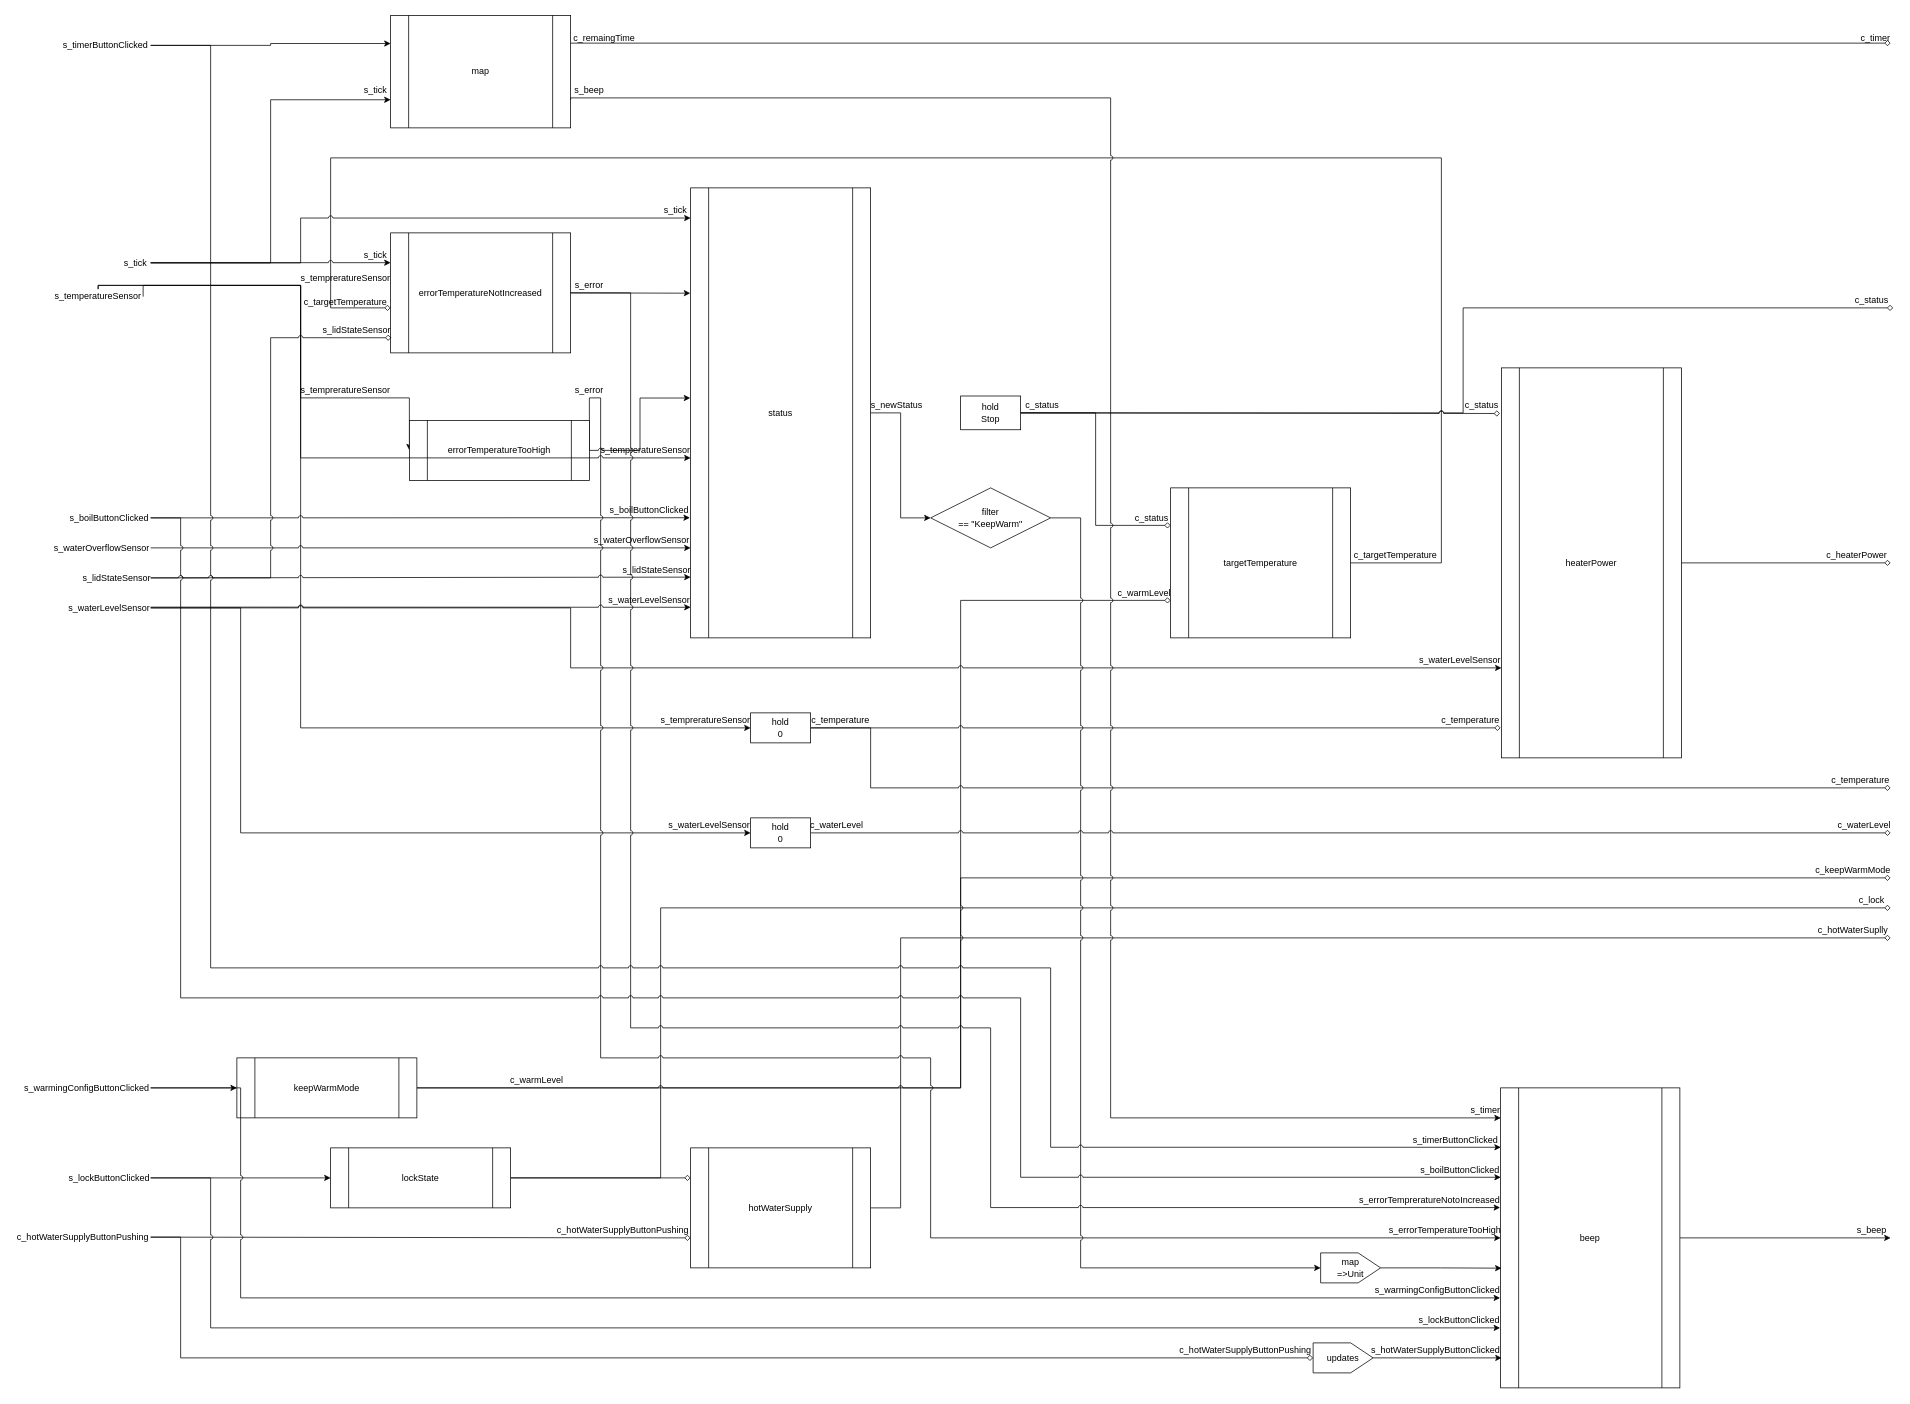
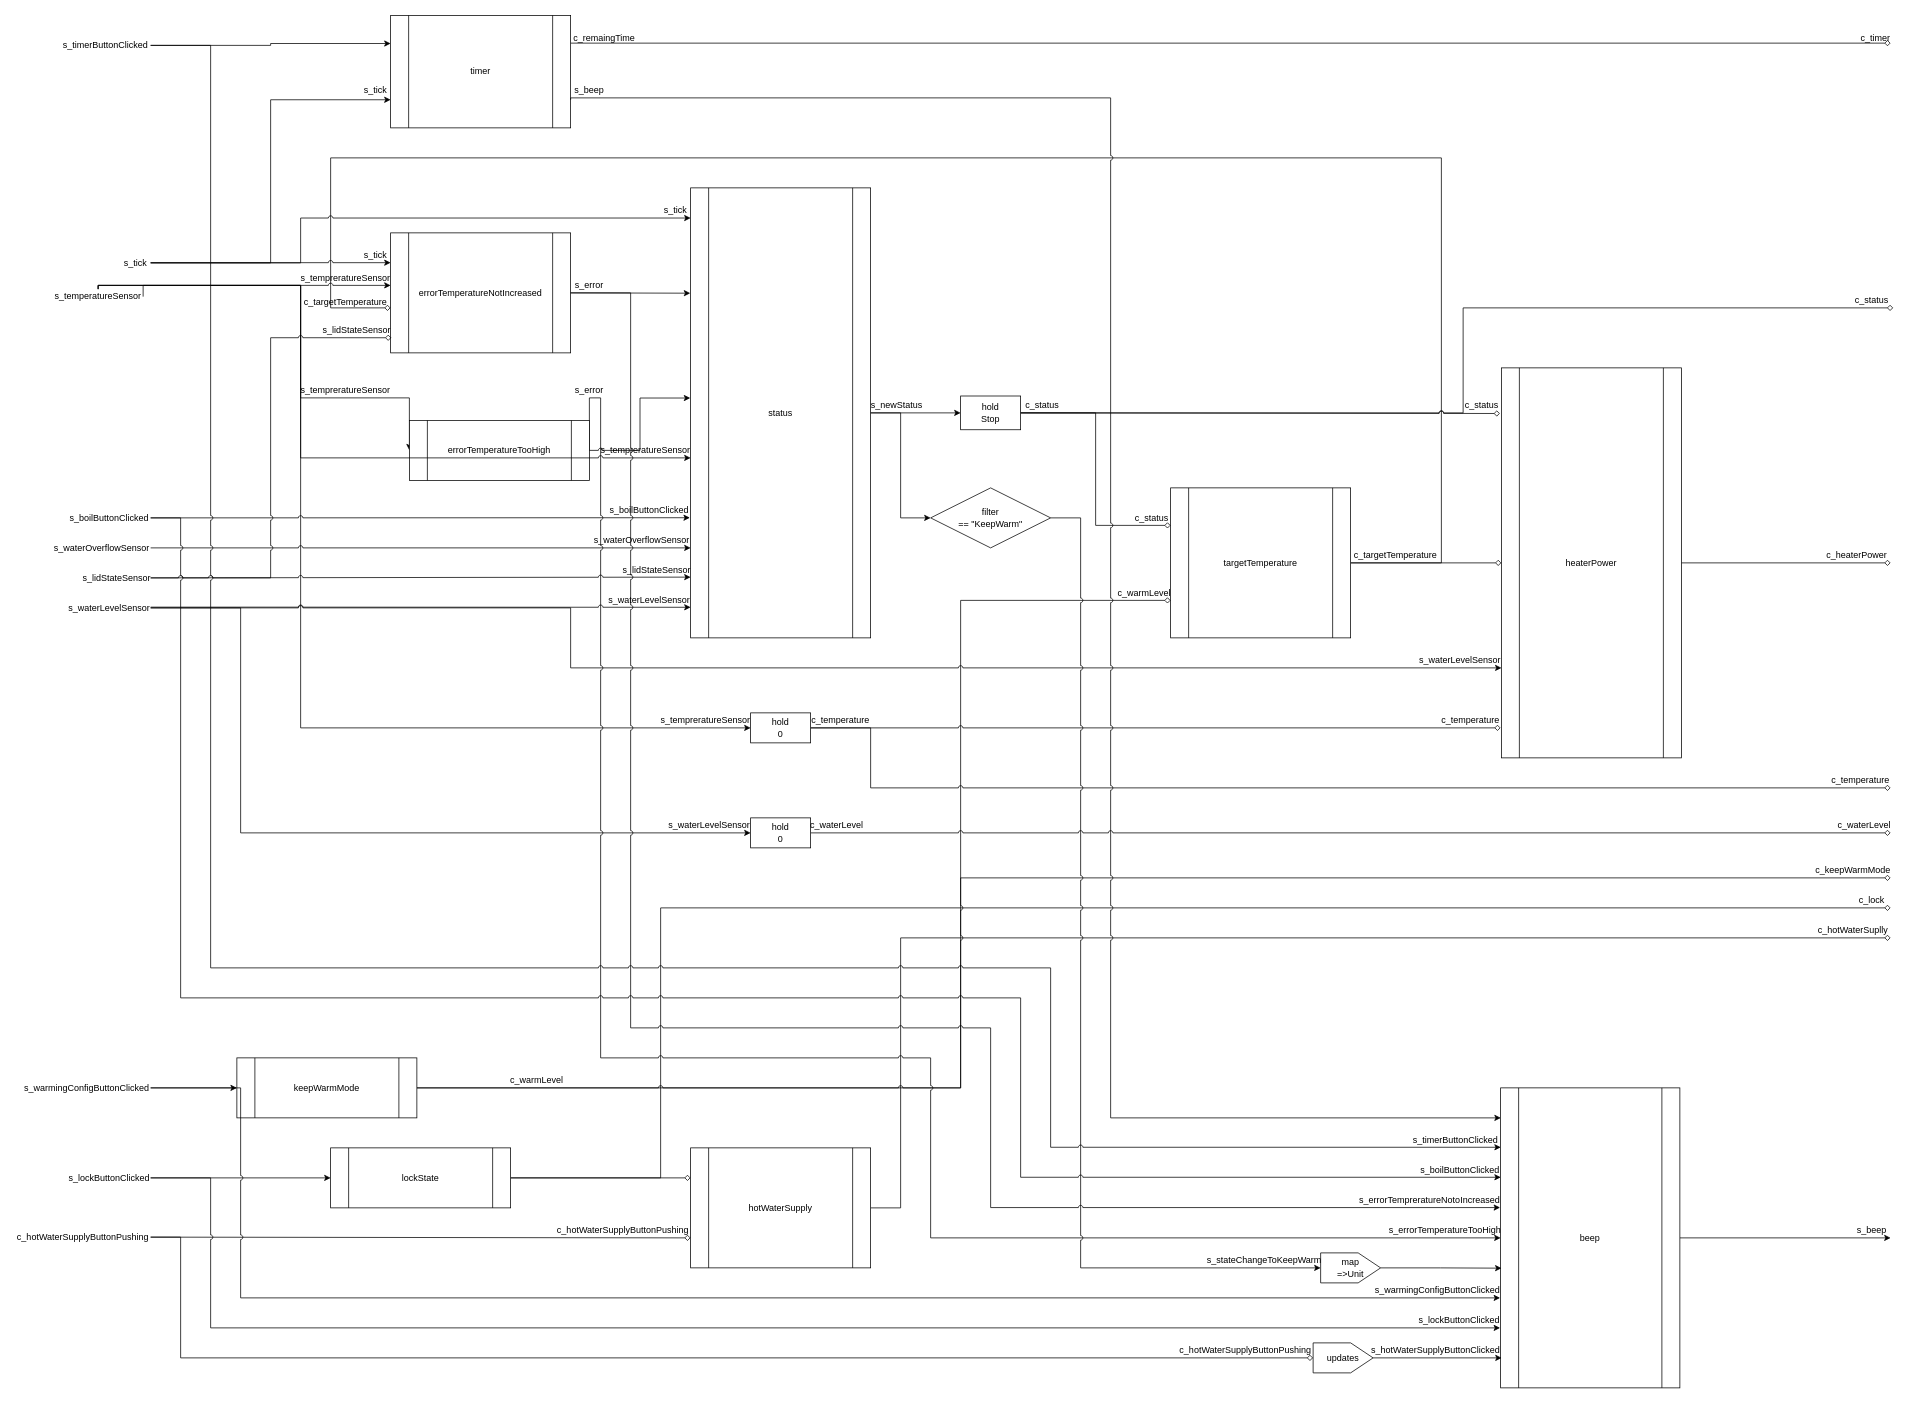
(480, 72) -> (480, 72)
none -> (340, 285)
none -> (954, 413)
none -> (1468, 563)
(1485, 1110) -> none
none -> (1264, 1260)
